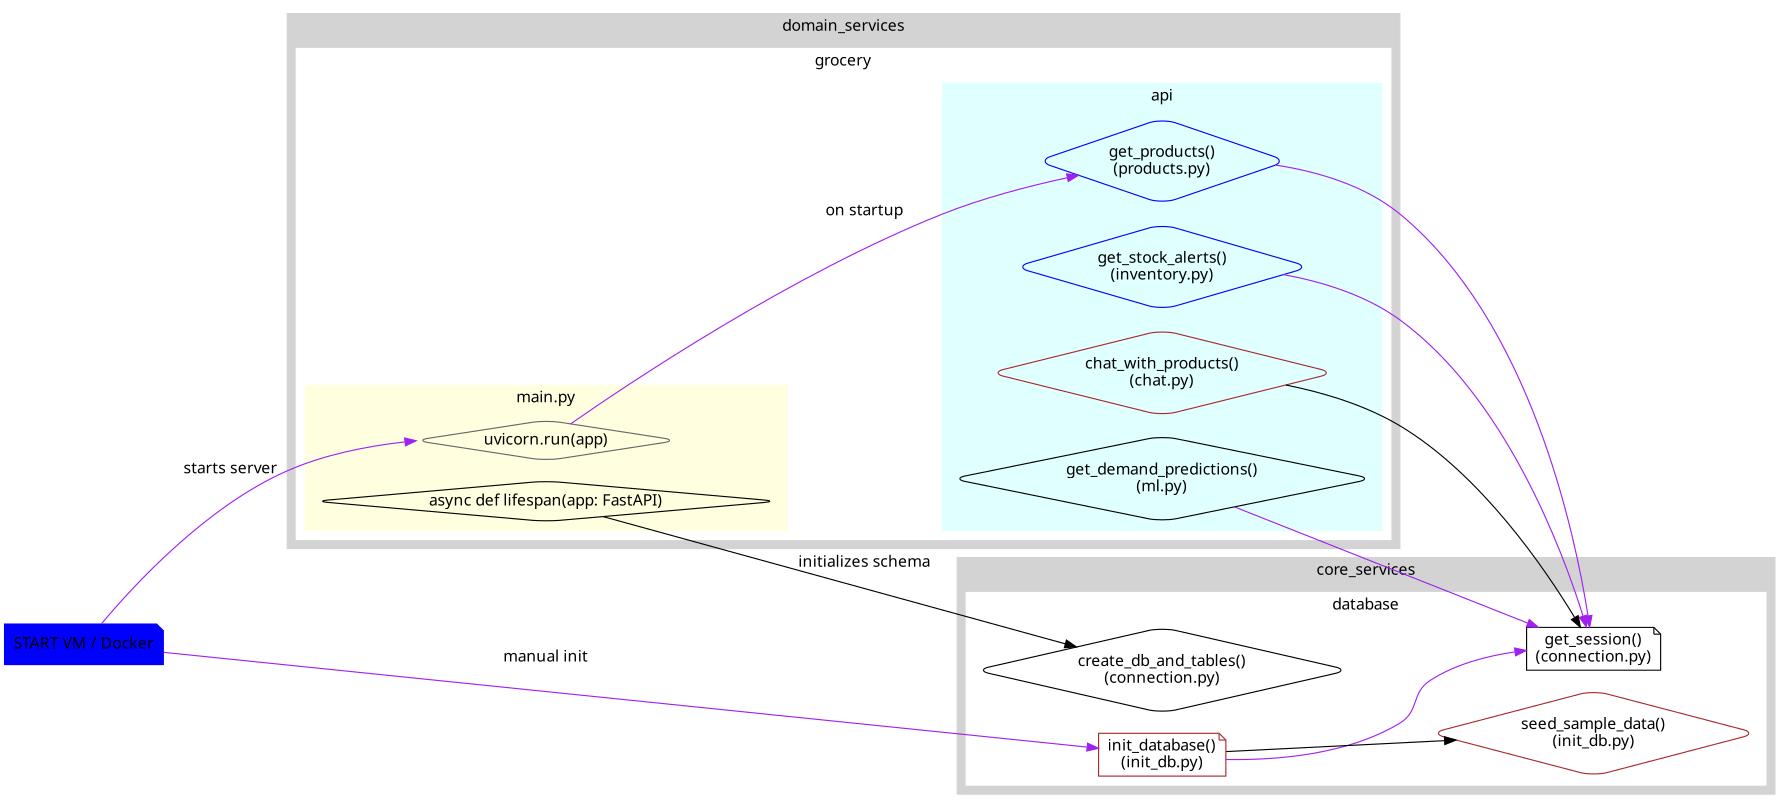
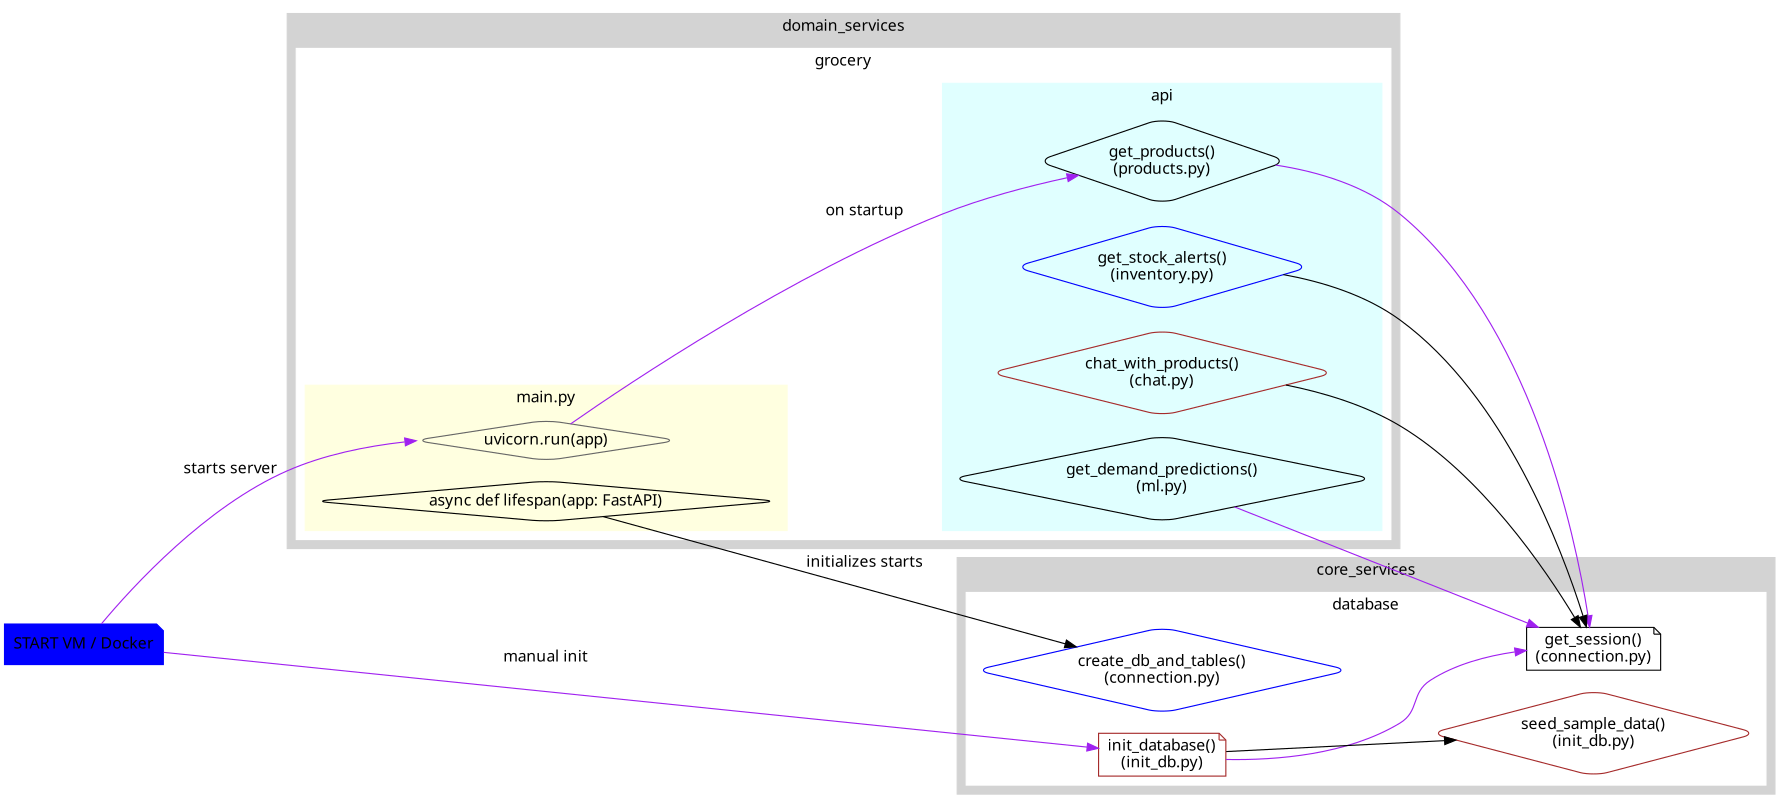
(1162, 161) -> (1162, 161)
(1479, 401) -> (1479, 401)
(865, 563) -> (865, 563)
(1162, 670) -> (1162, 670)
